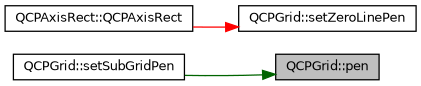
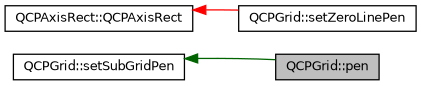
(209, 27) -> (222, 10)
(224, 76) -> (237, 59)
